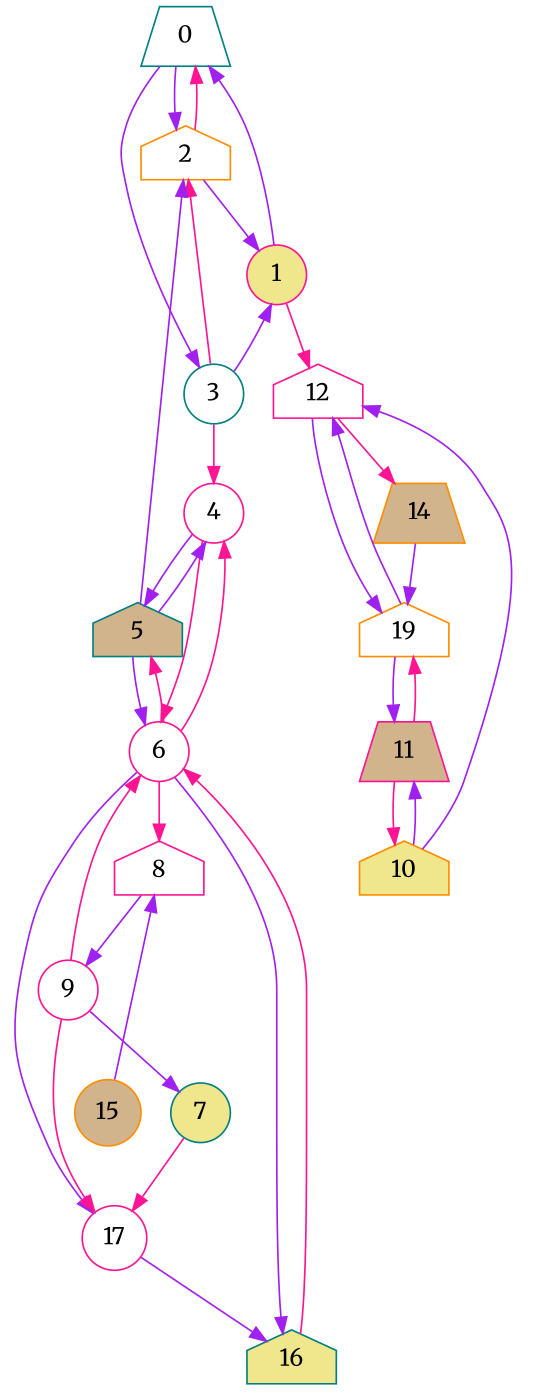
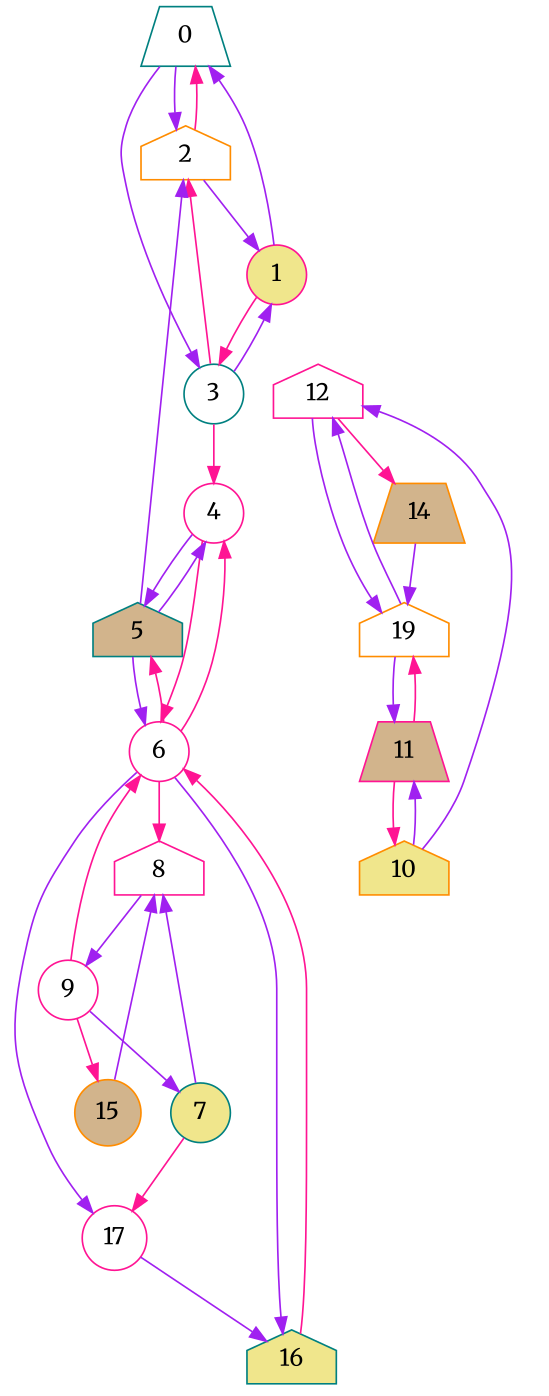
(295, 328) -> (241, 323)
none -> (181, 997)
(54, 1112) -> (85, 1042)
